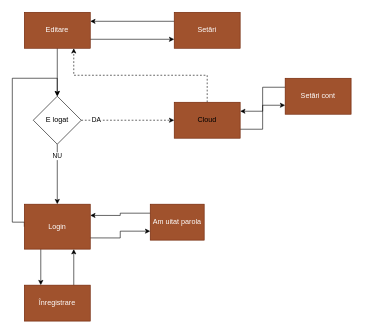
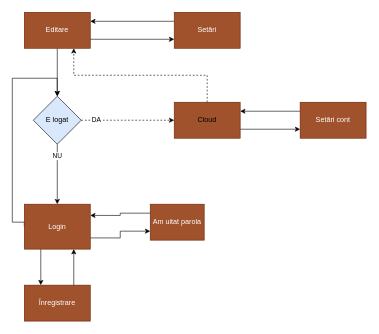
(318, 96) -> (333, 120)
(57, 120) -> (57, 120)
